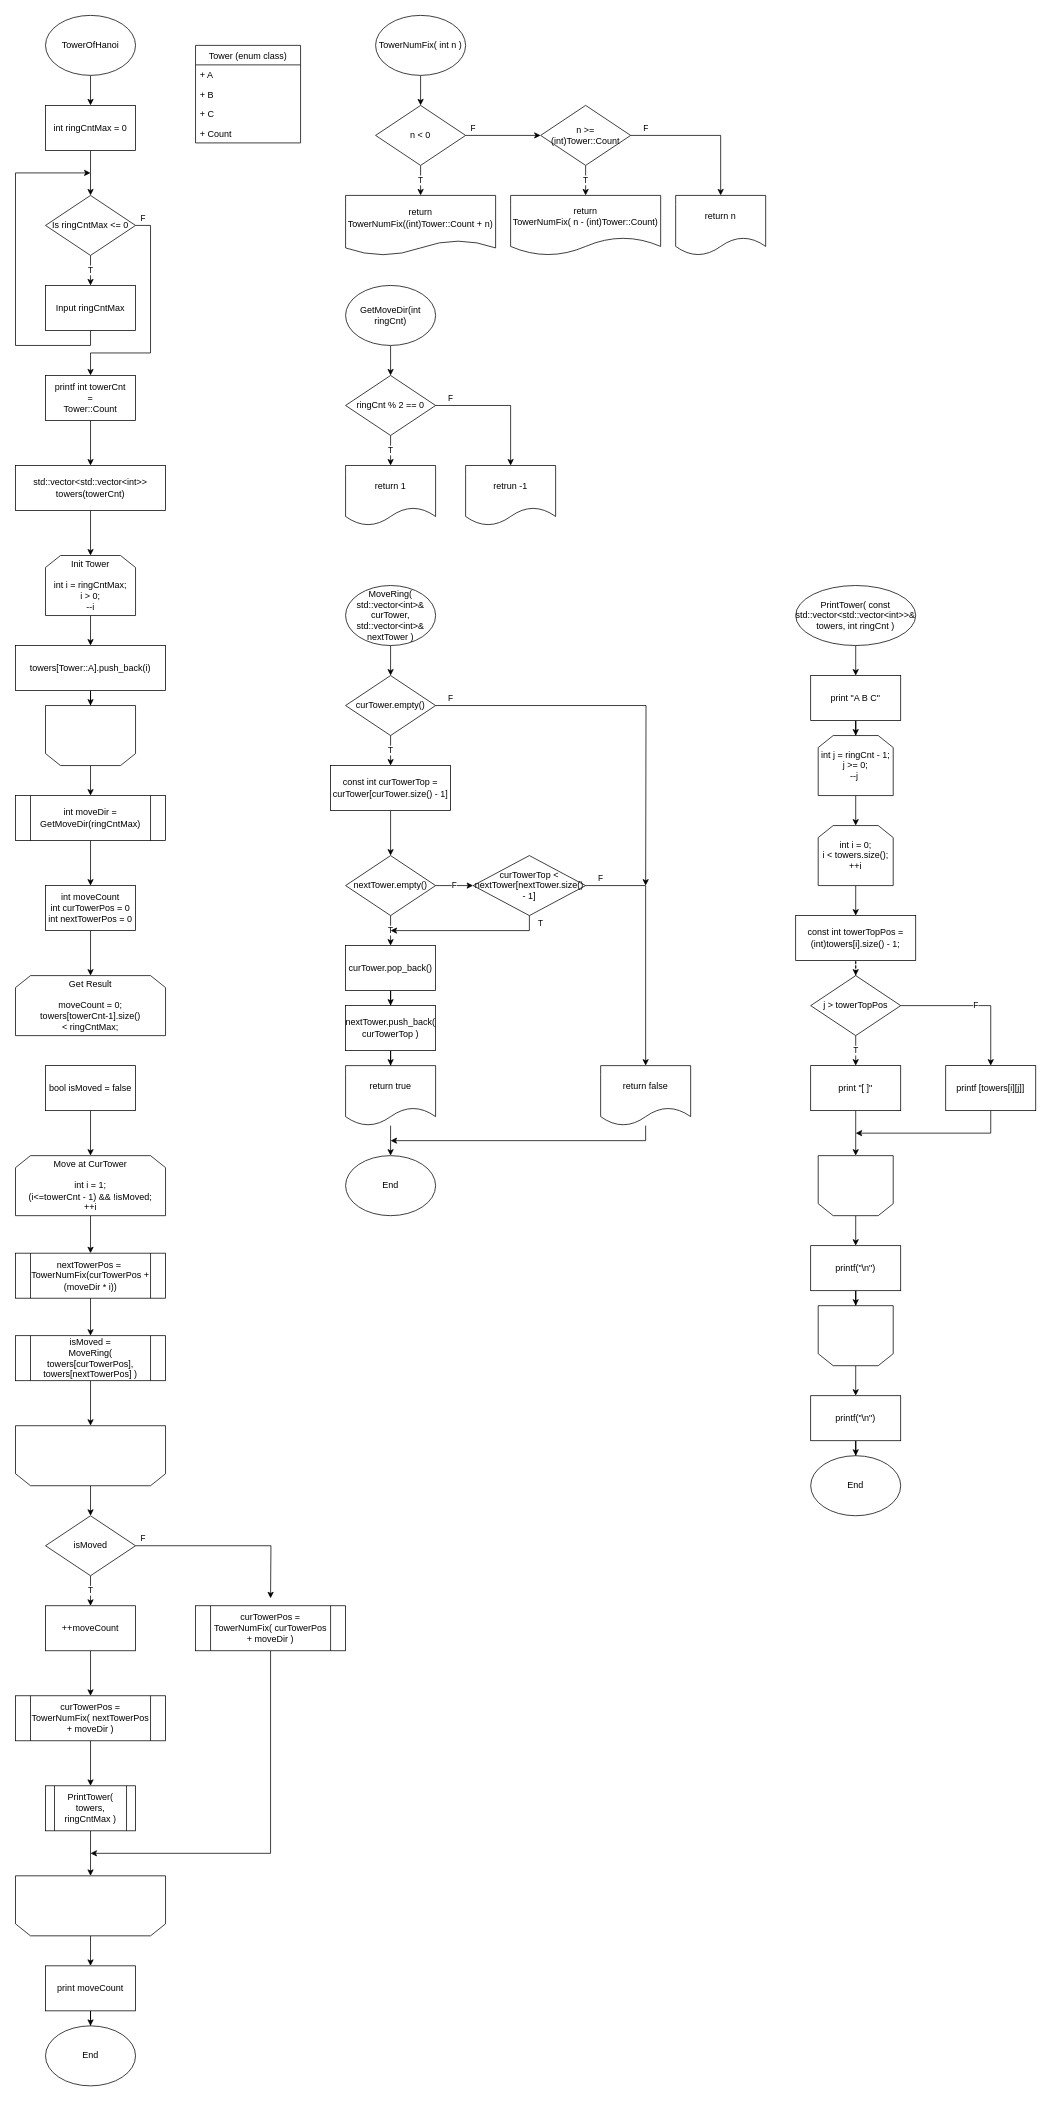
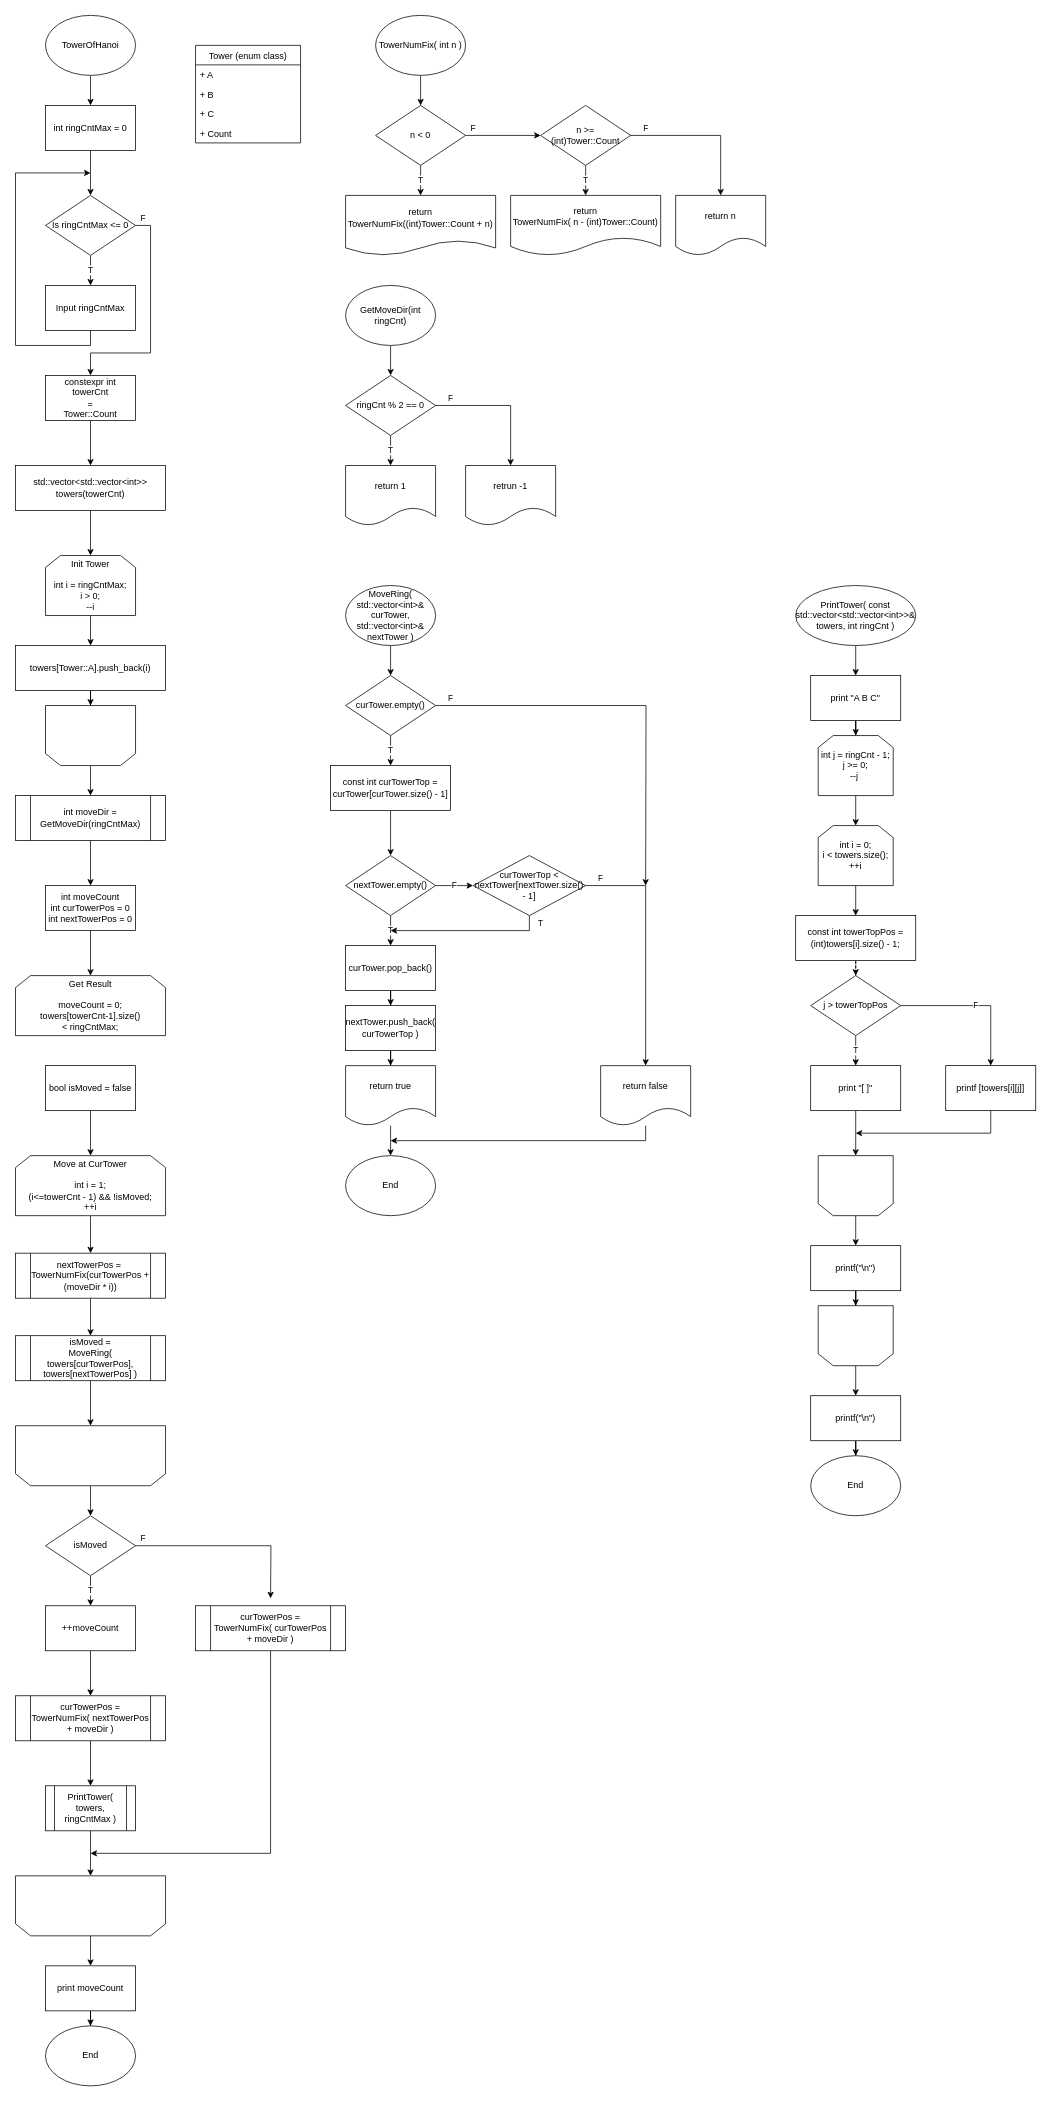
(90, 398) -> (90, 398)
